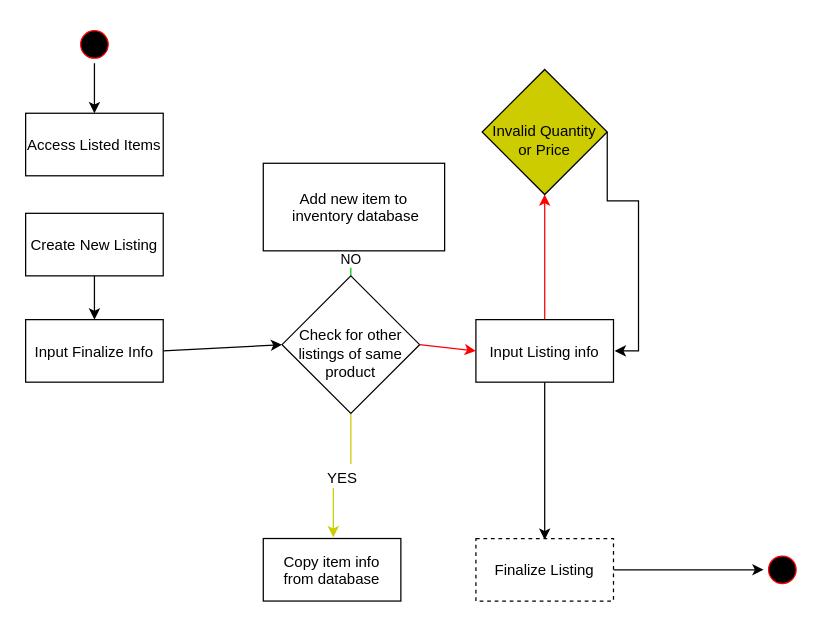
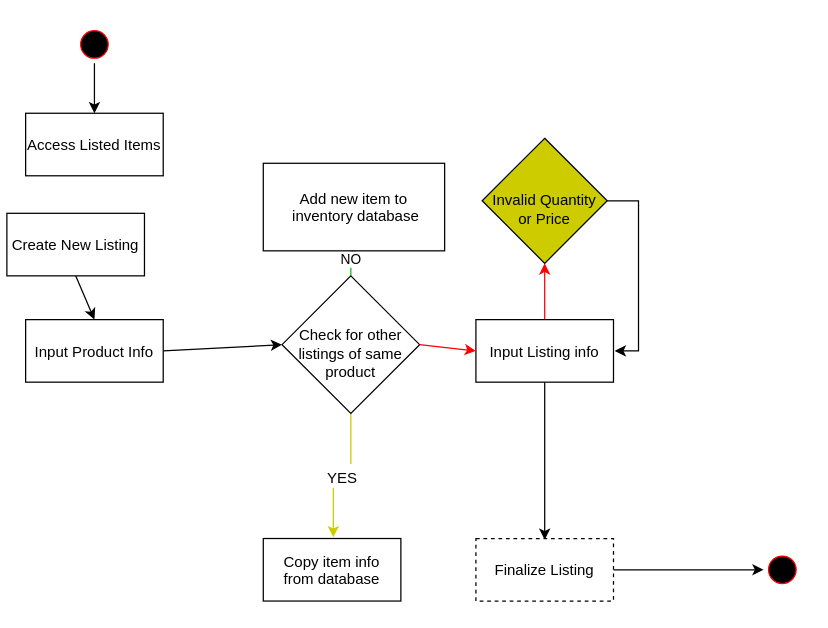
(544, 132) -> (544, 201)
(94, 244) -> (76, 244)
(94, 351) -> (94, 351)
